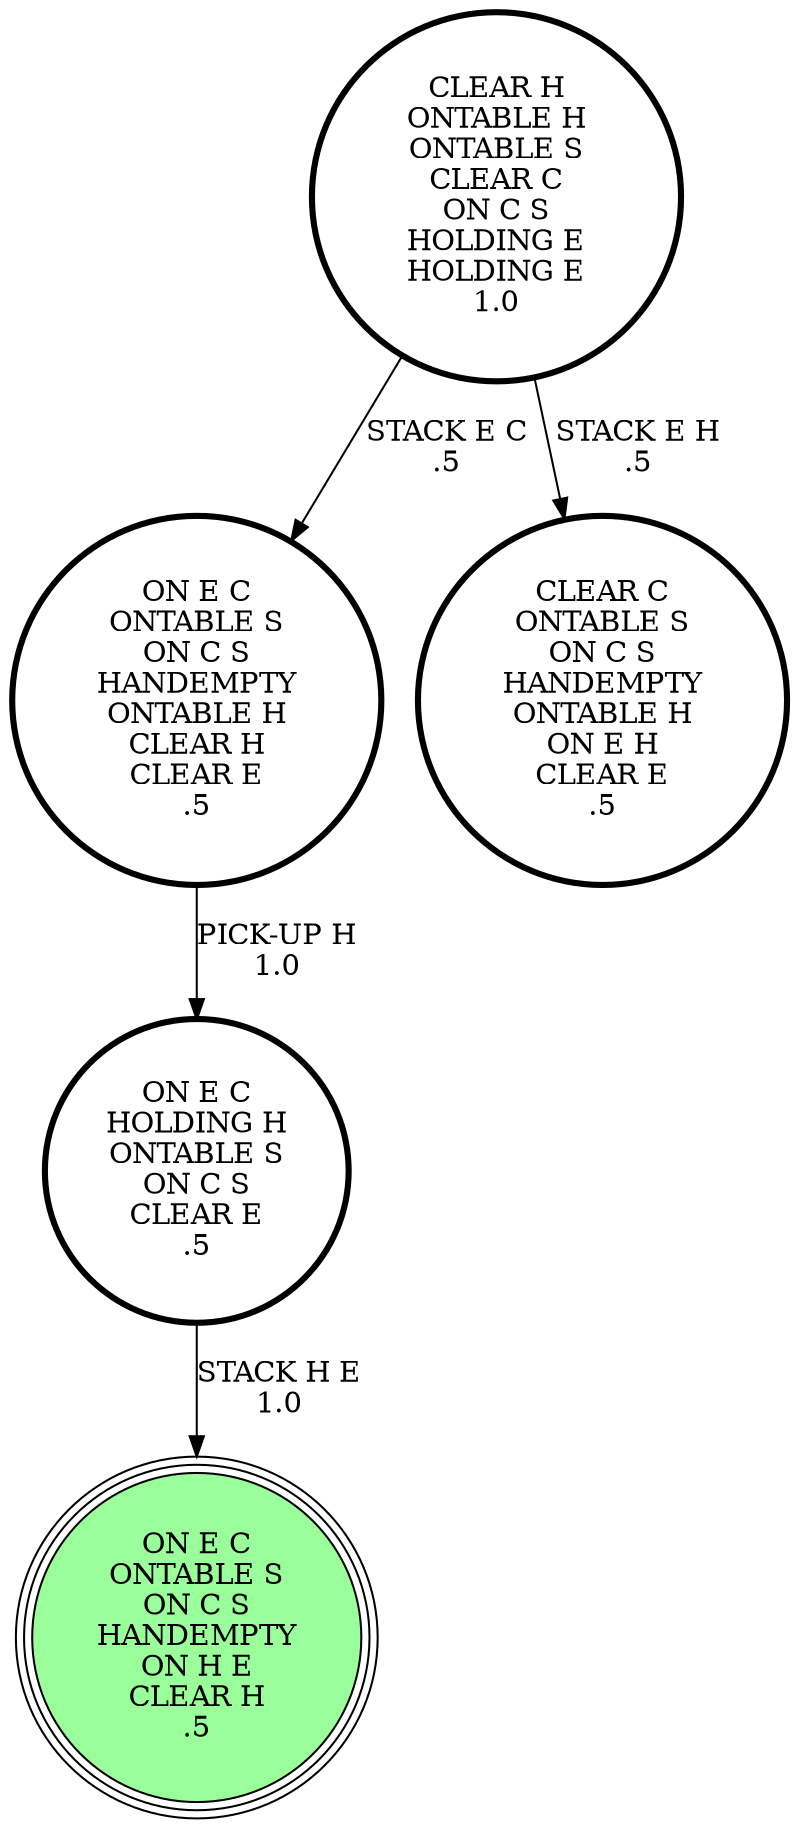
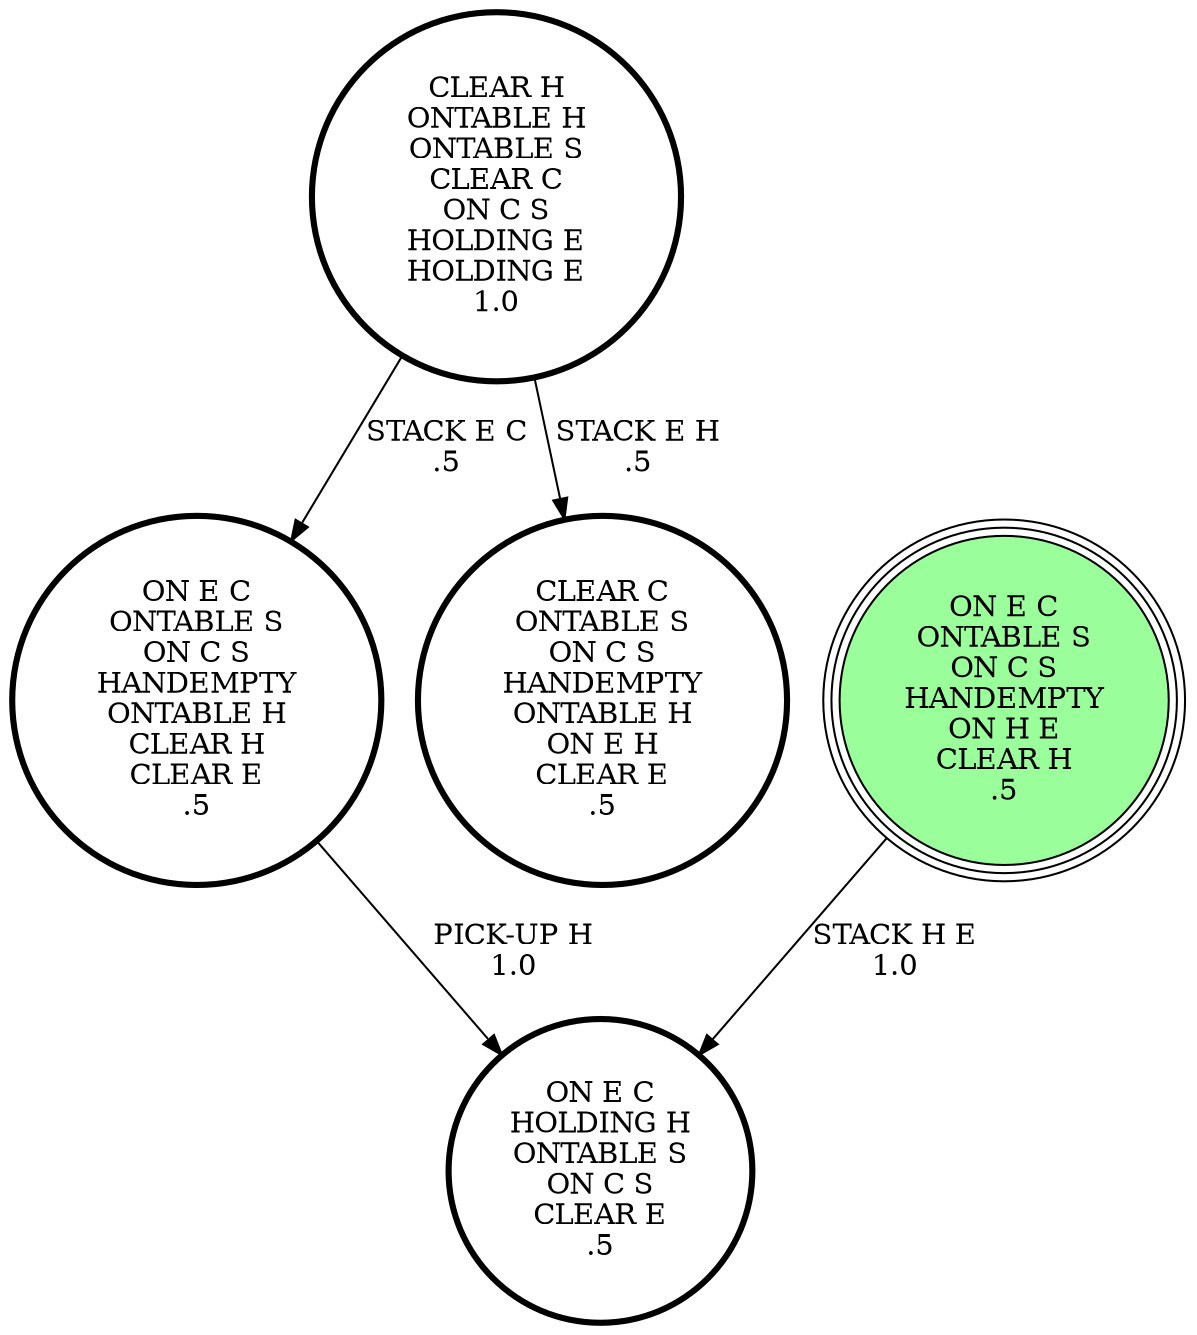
(197, 1379) -> (800, 939)
